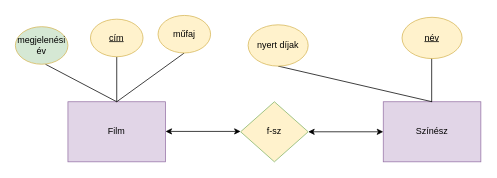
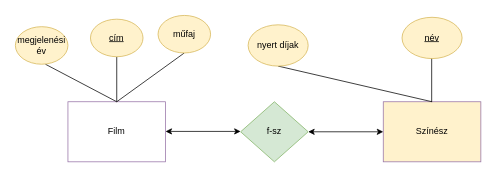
(42, 45) -> (42, 45)
(117, 132) -> (117, 132)
(274, 132) -> (274, 132)
(432, 132) -> (432, 132)
